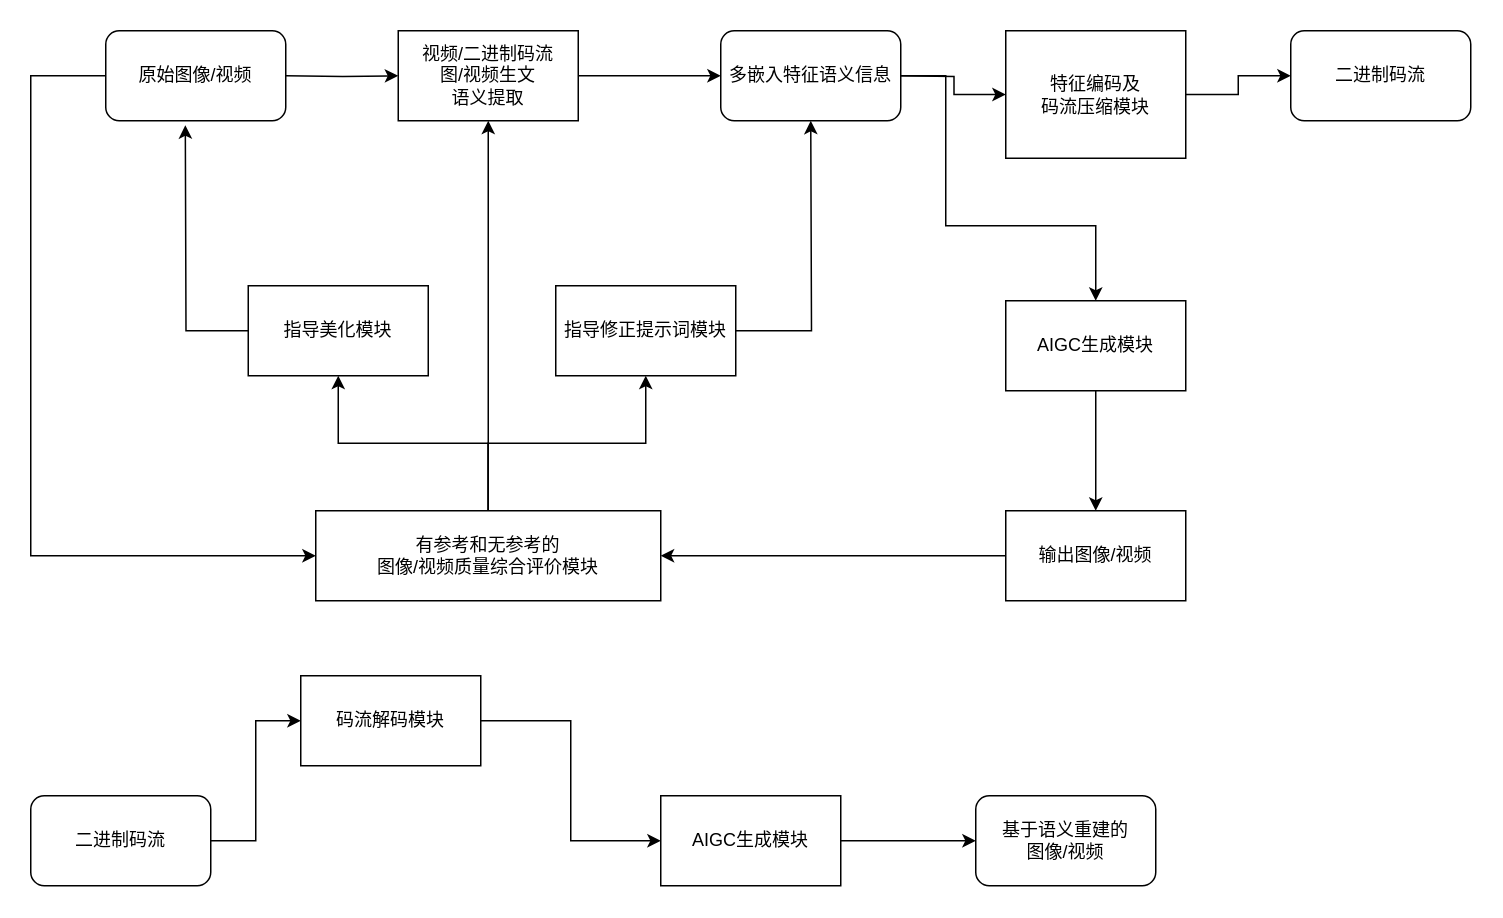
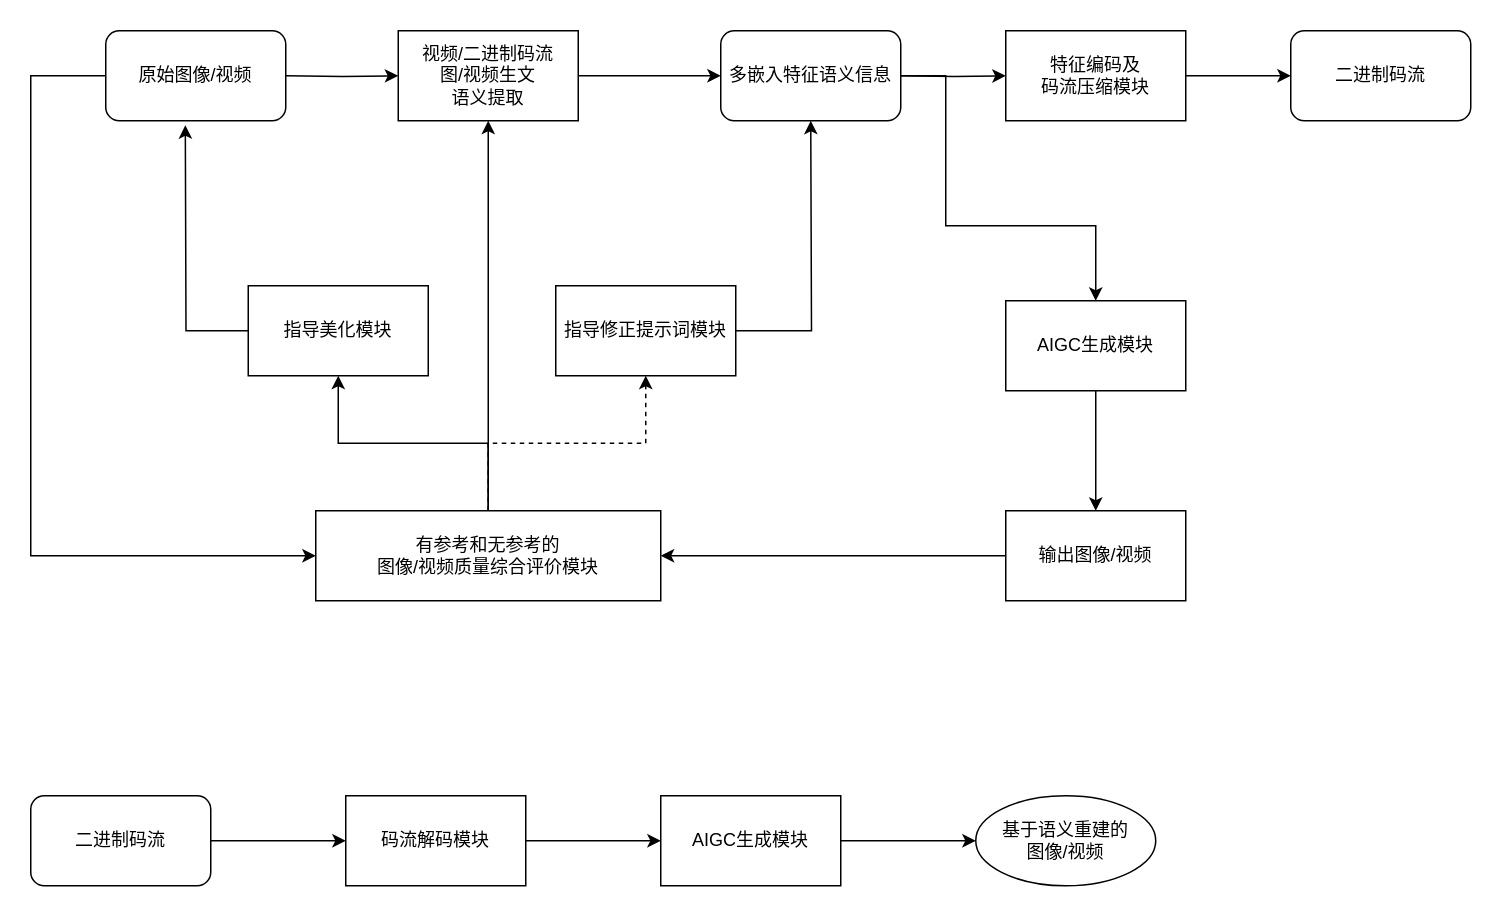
(1096, 95) -> (1096, 76)
(596, 443) -> (596, 443)
(391, 721) -> (436, 841)
(1066, 841) -> (1066, 841)
